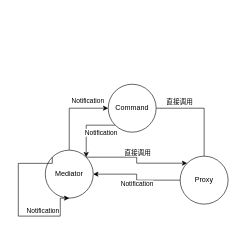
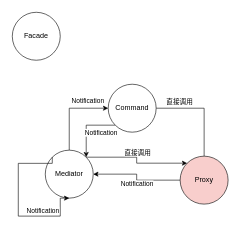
none -> (36, 36)
(204, 180) -> (204, 180)
